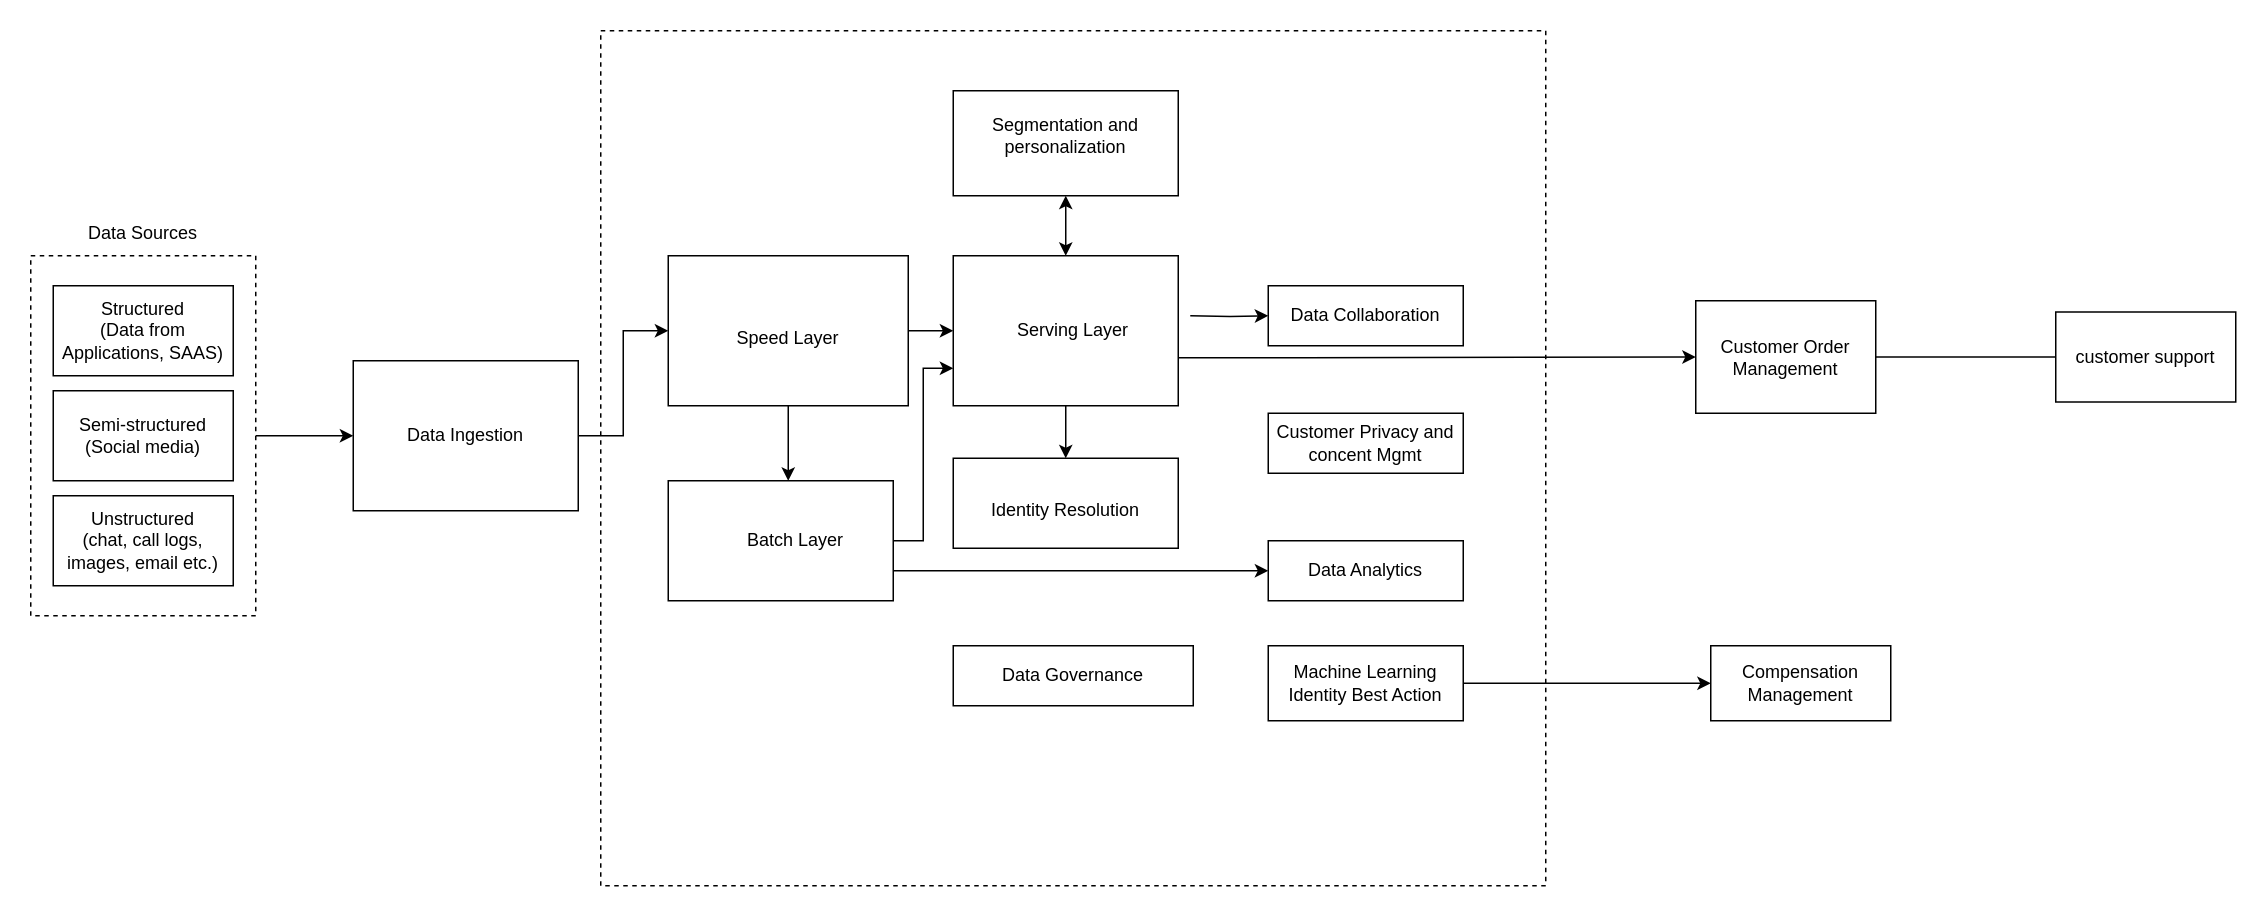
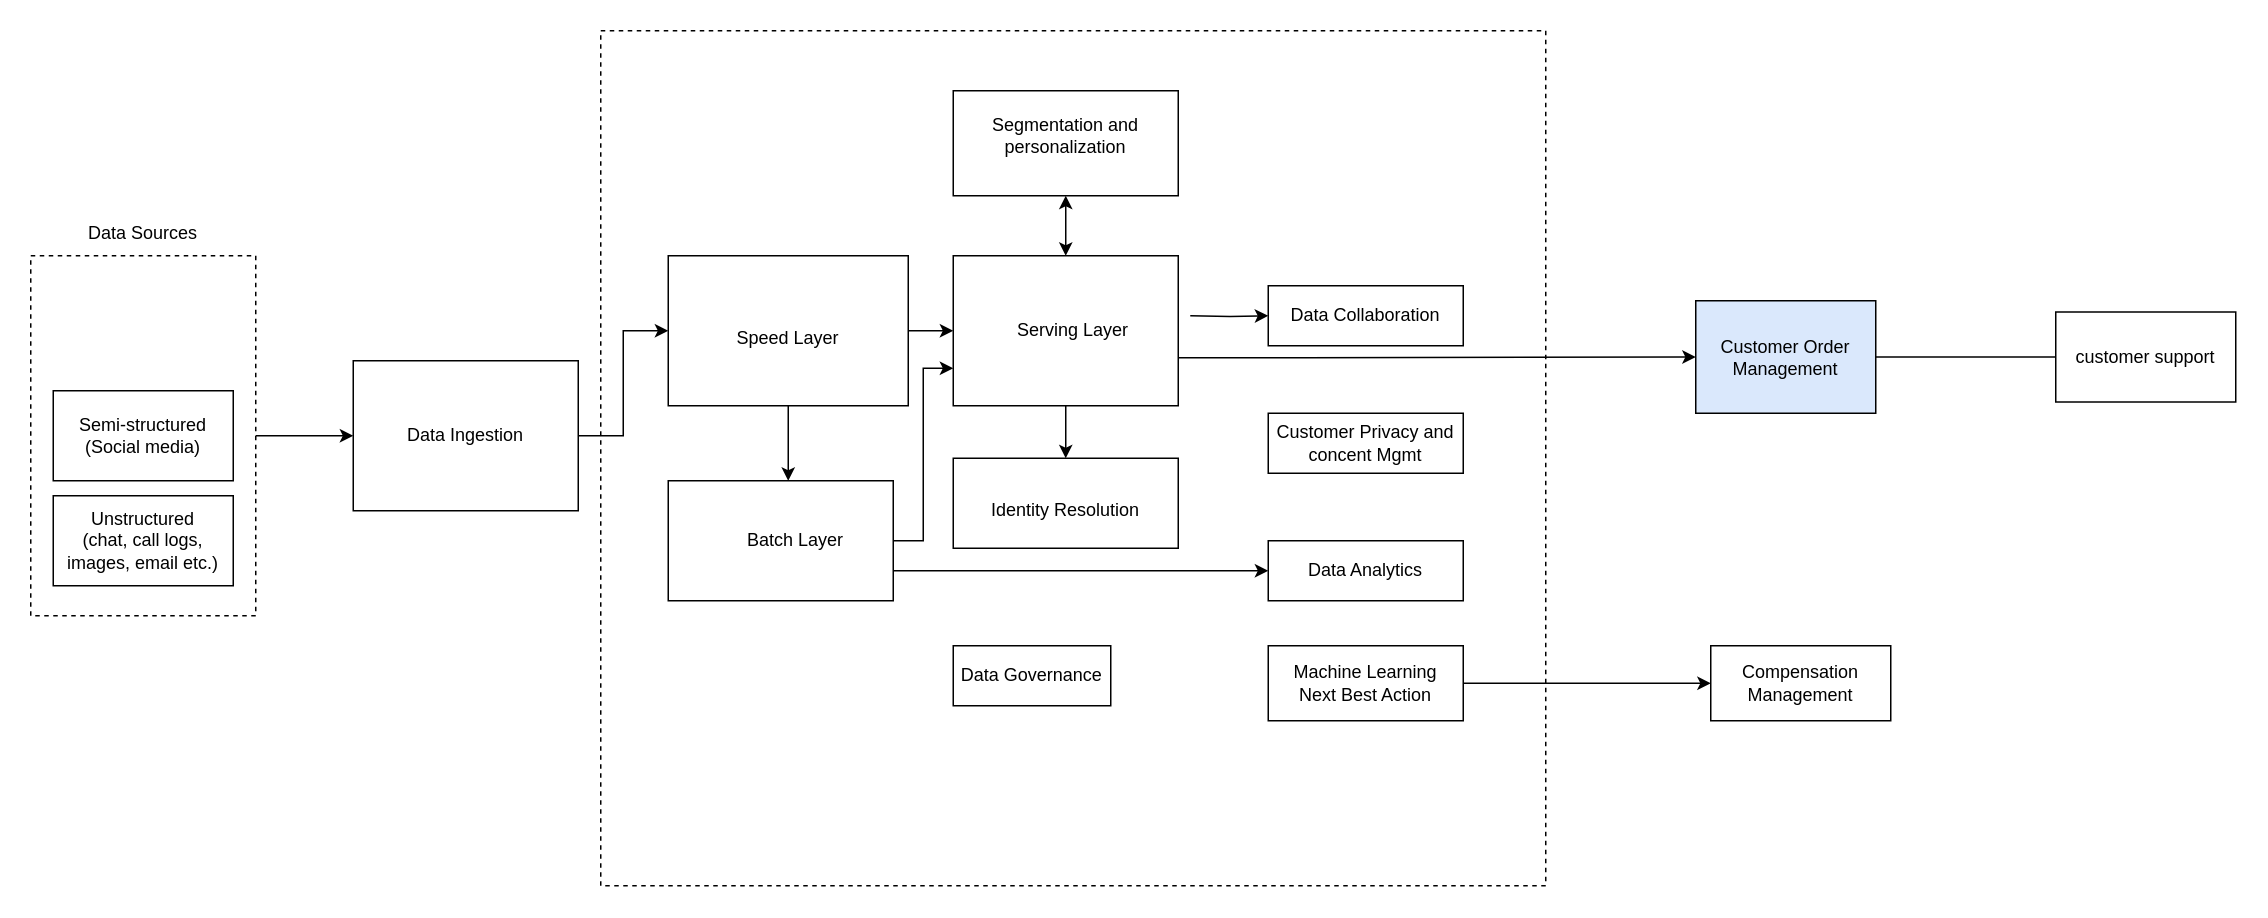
(143, 331) -> none
(1786, 357) -> (1786, 357)
(1073, 676) -> (1032, 676)
(1366, 683) -> (1366, 683)
